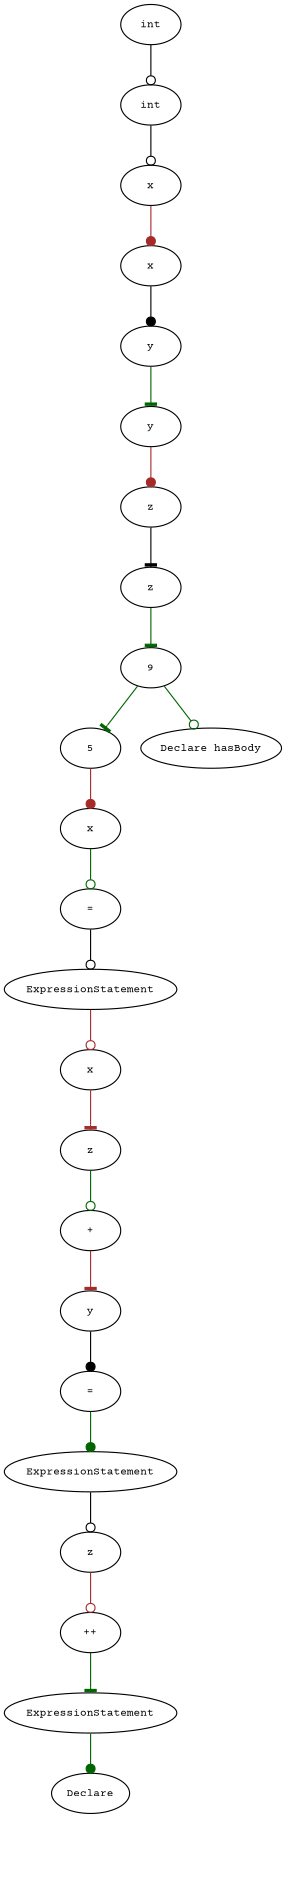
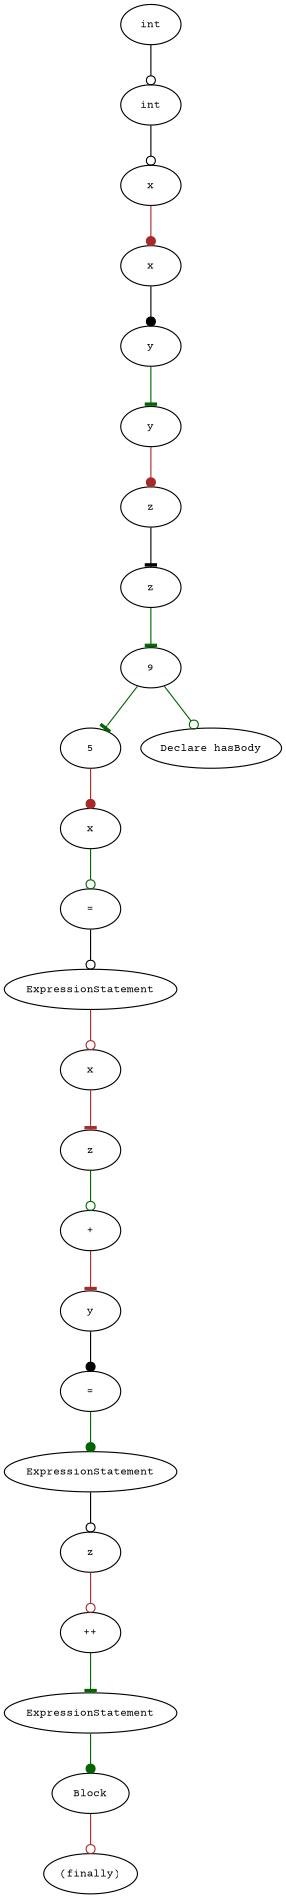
(91, 1793) -> (91, 1793)
none -> (91, 1874)
